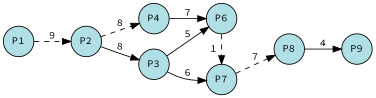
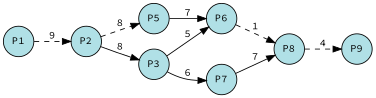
(154, 19) -> (154, 19)
(222, 45) -> (252, 32)
(319, 49) -> (319, 49)
(252, 66) -> (252, 66)
